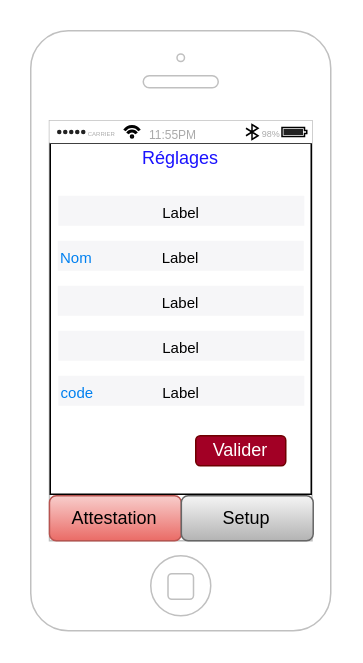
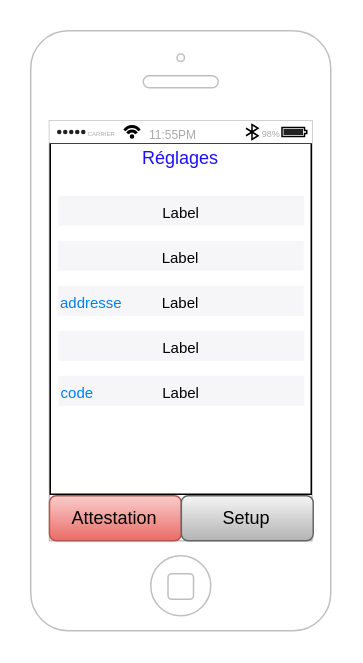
(99, 256) -> none
none -> (99, 301)
(241, 451) -> none
